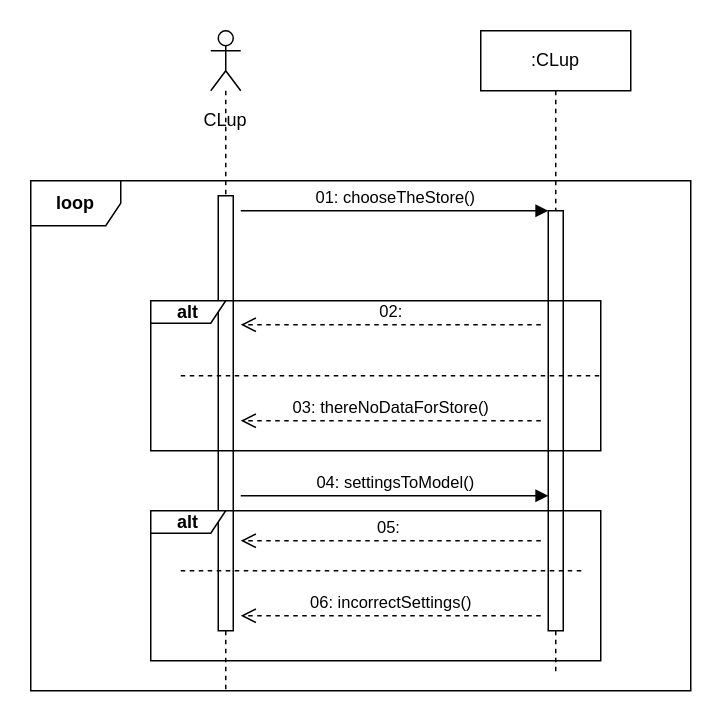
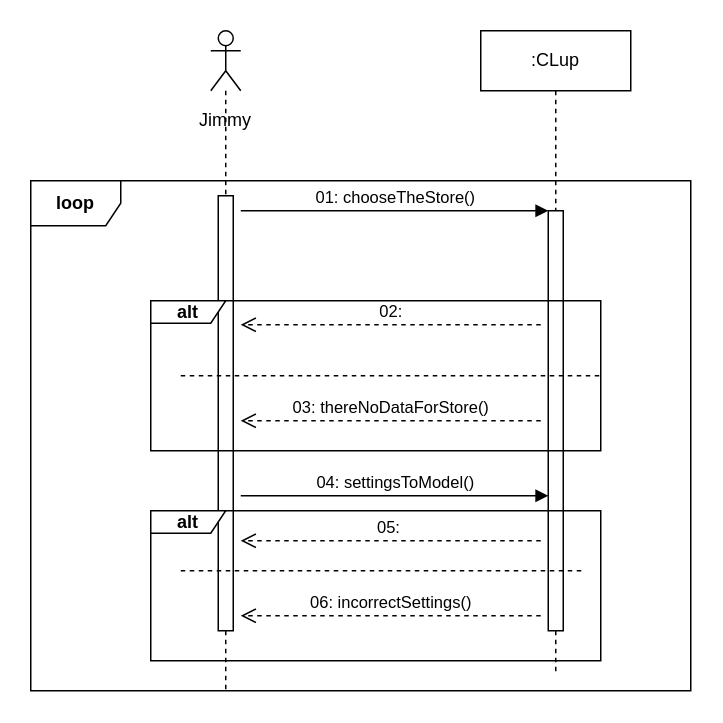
(226, 121) -> (226, 121)
